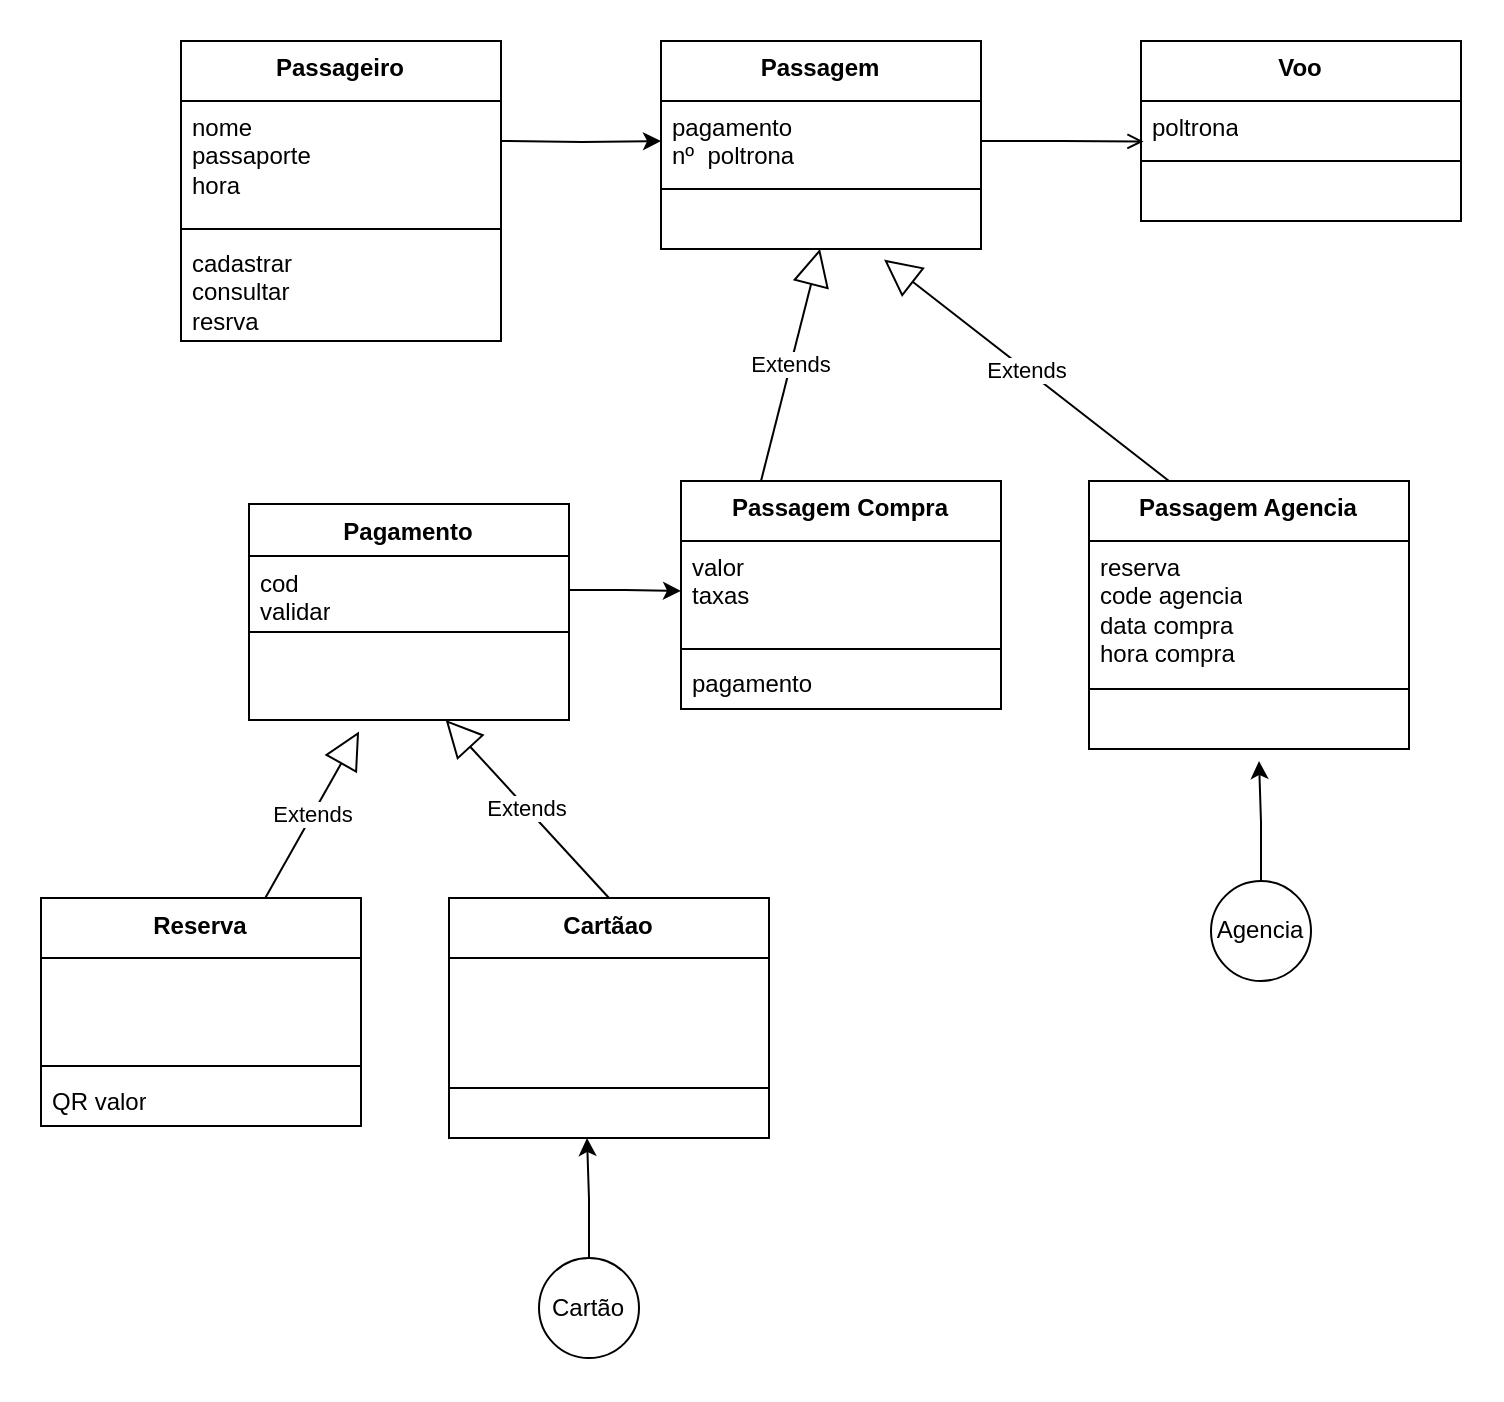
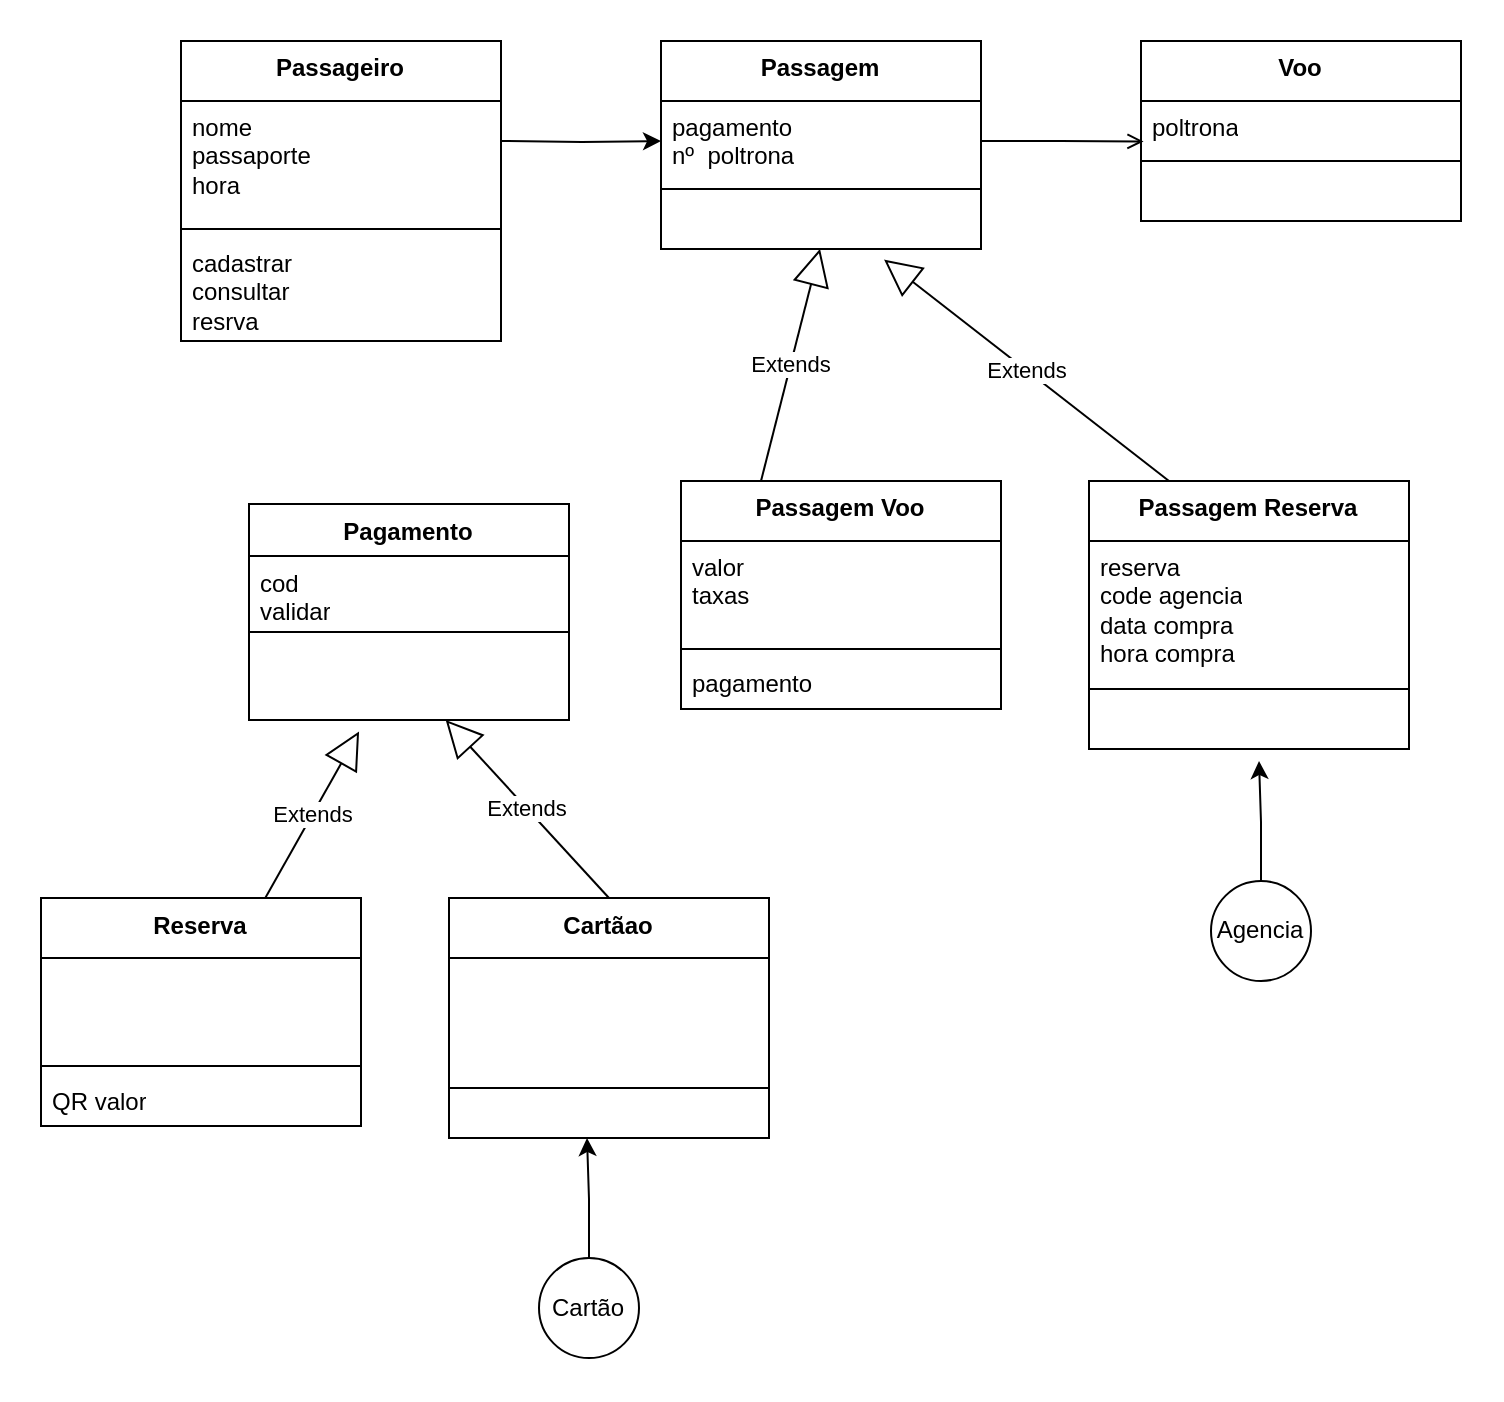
(841, 509) -> (841, 509)
(1249, 509) -> (1249, 509)
(620, 590) -> none
